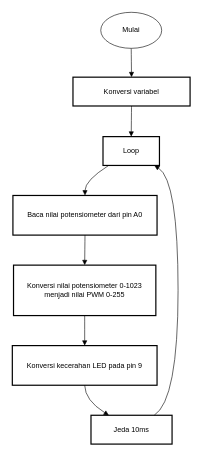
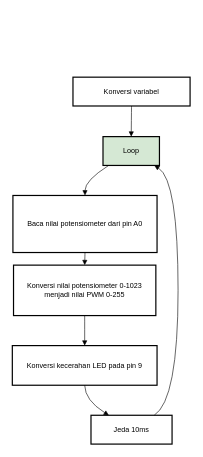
(131, 30) -> none
(131, 60) -> none
(131, 151) -> (131, 151)
(85, 215) -> (85, 224)
